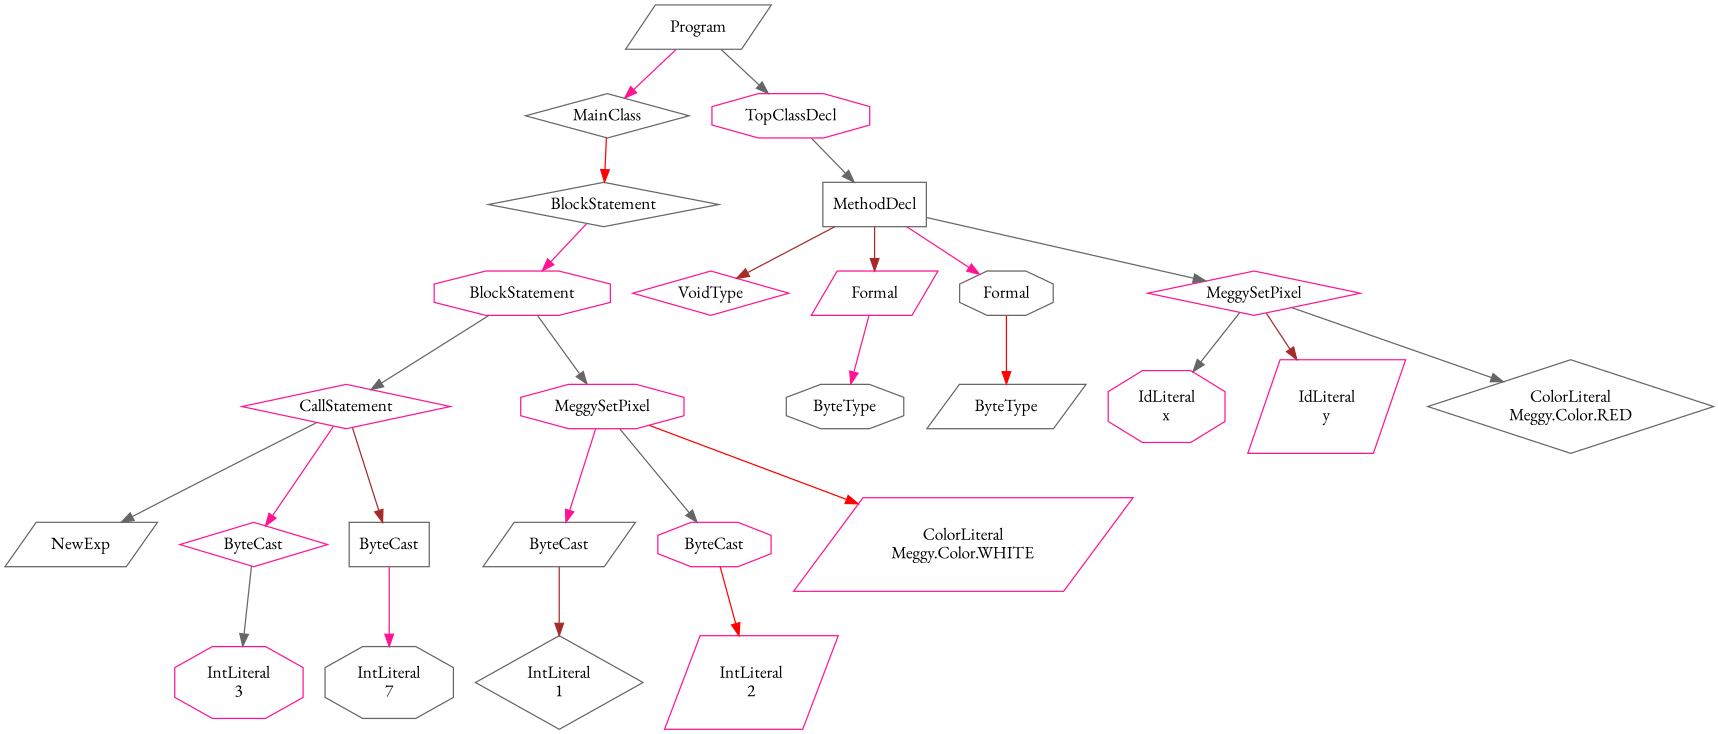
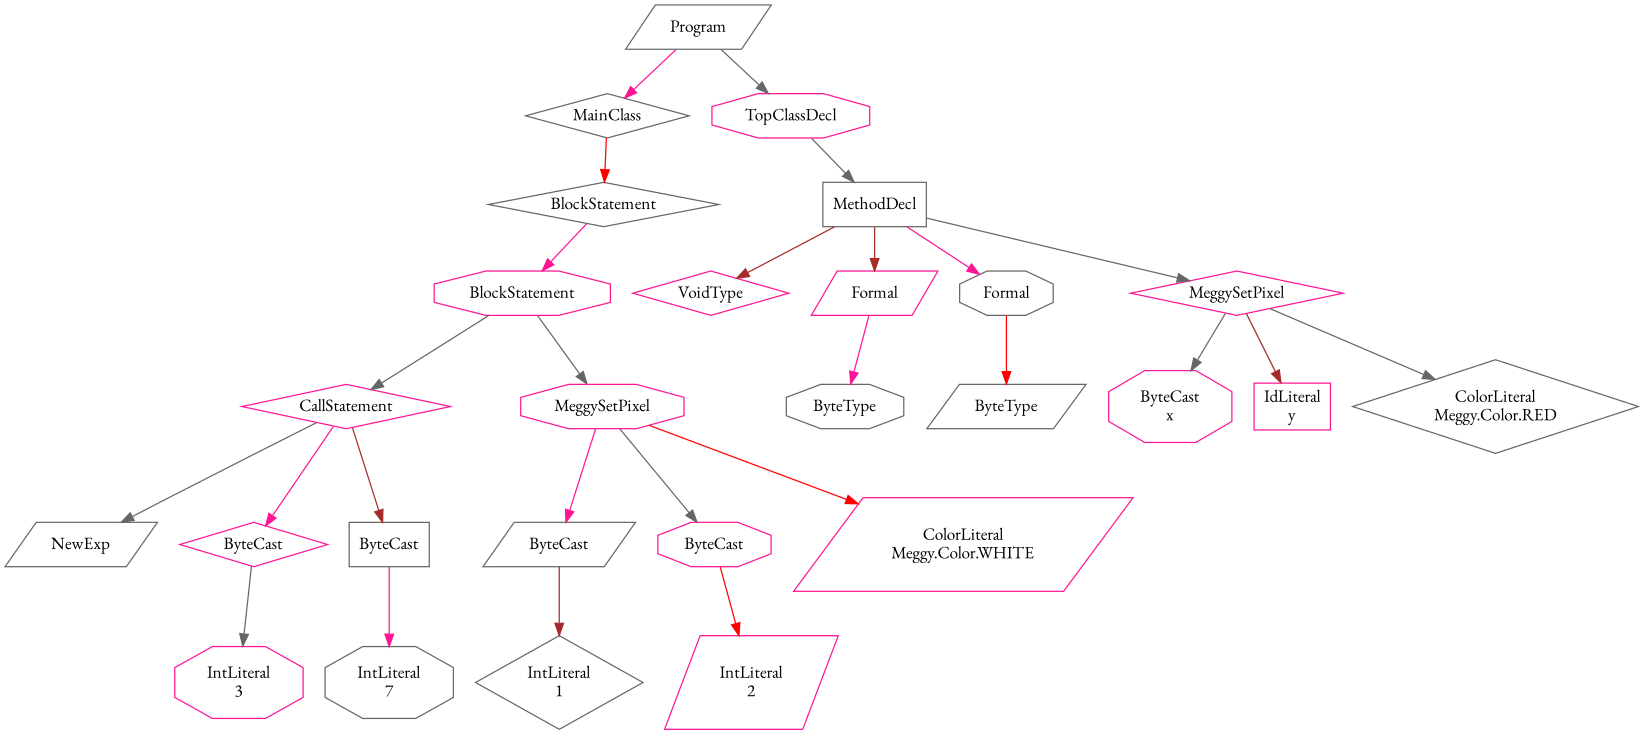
(1167, 407) -> (1170, 407)
(1327, 407) -> (1292, 407)
